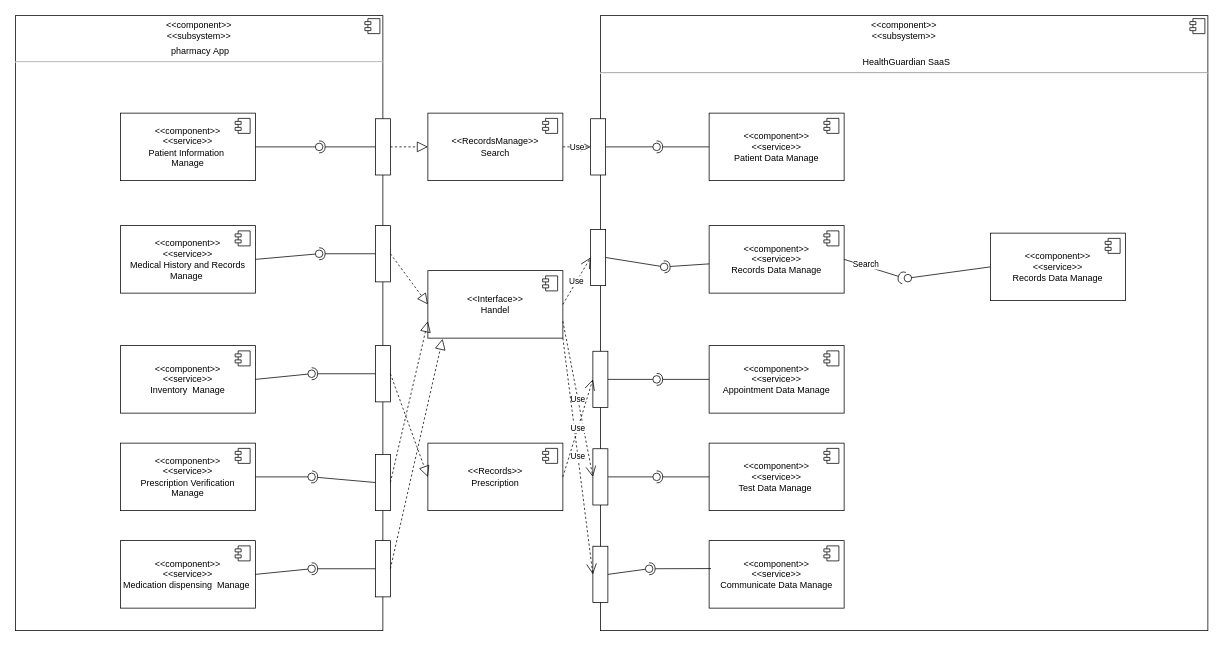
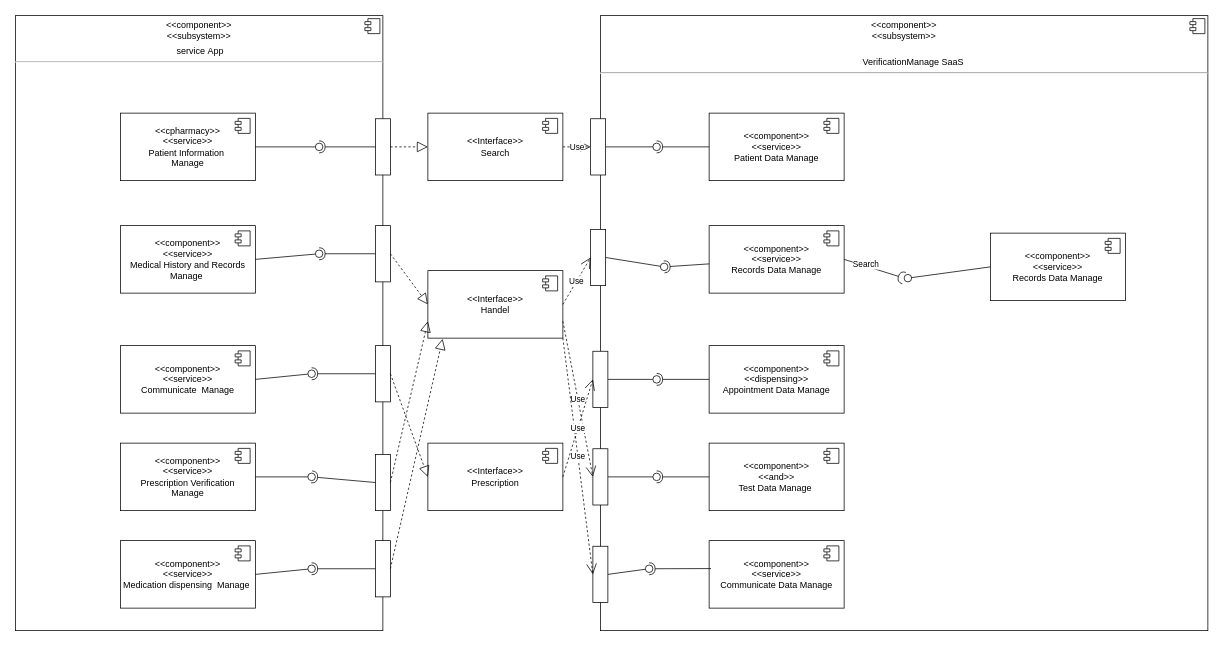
(48, 15) -> (48, 15)
(645, 15) -> (654, 15)
(188, 147) -> (188, 147)
(495, 147) -> (495, 147)
(188, 379) -> (188, 379)
(777, 379) -> (777, 379)
(495, 477) -> (495, 477)
(777, 477) -> (777, 477)
